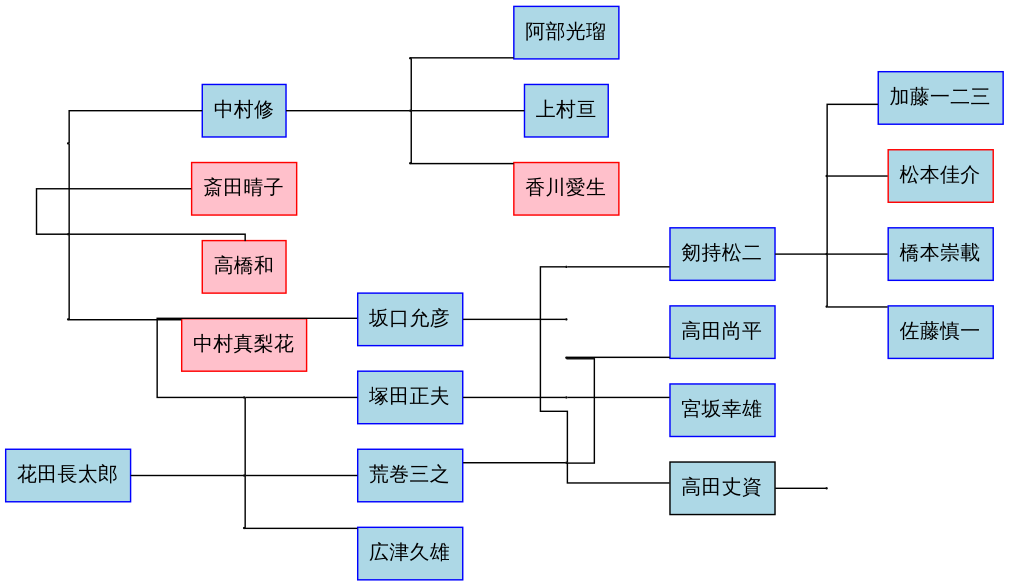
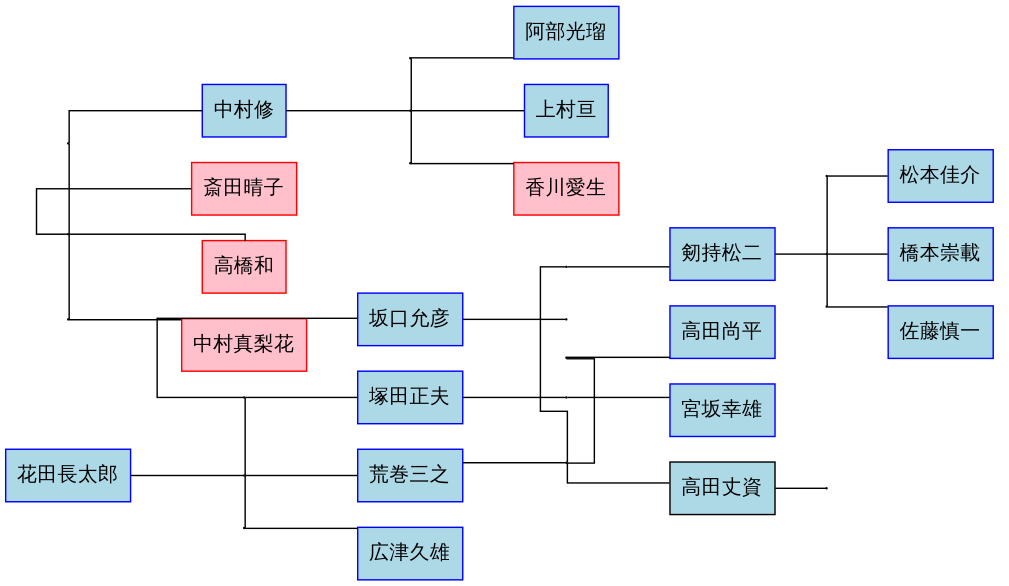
(941, 98) -> none
(941, 176) -> (941, 176)
